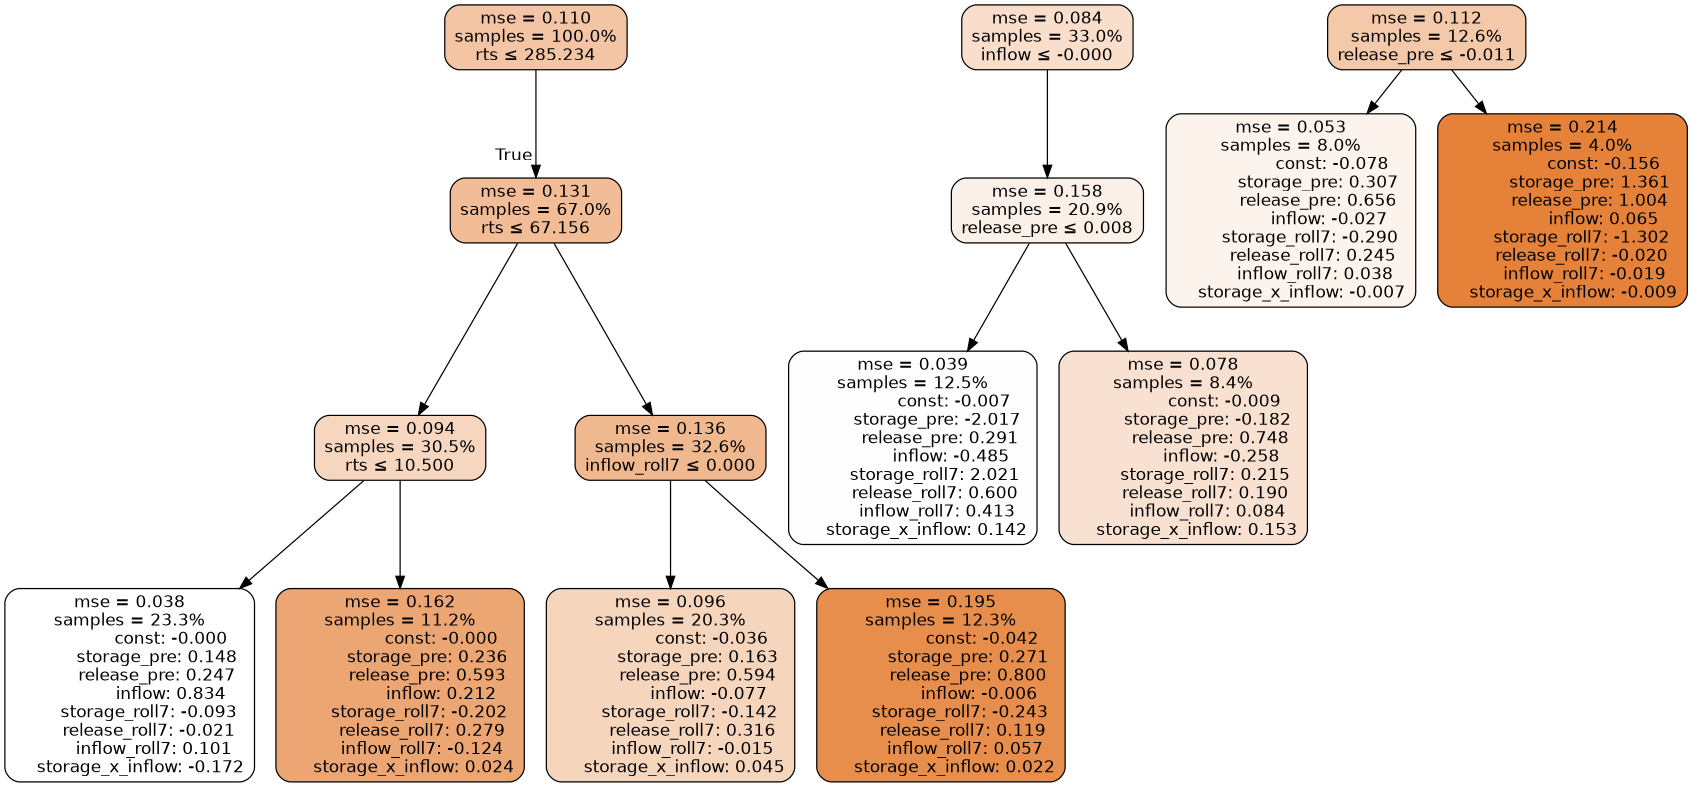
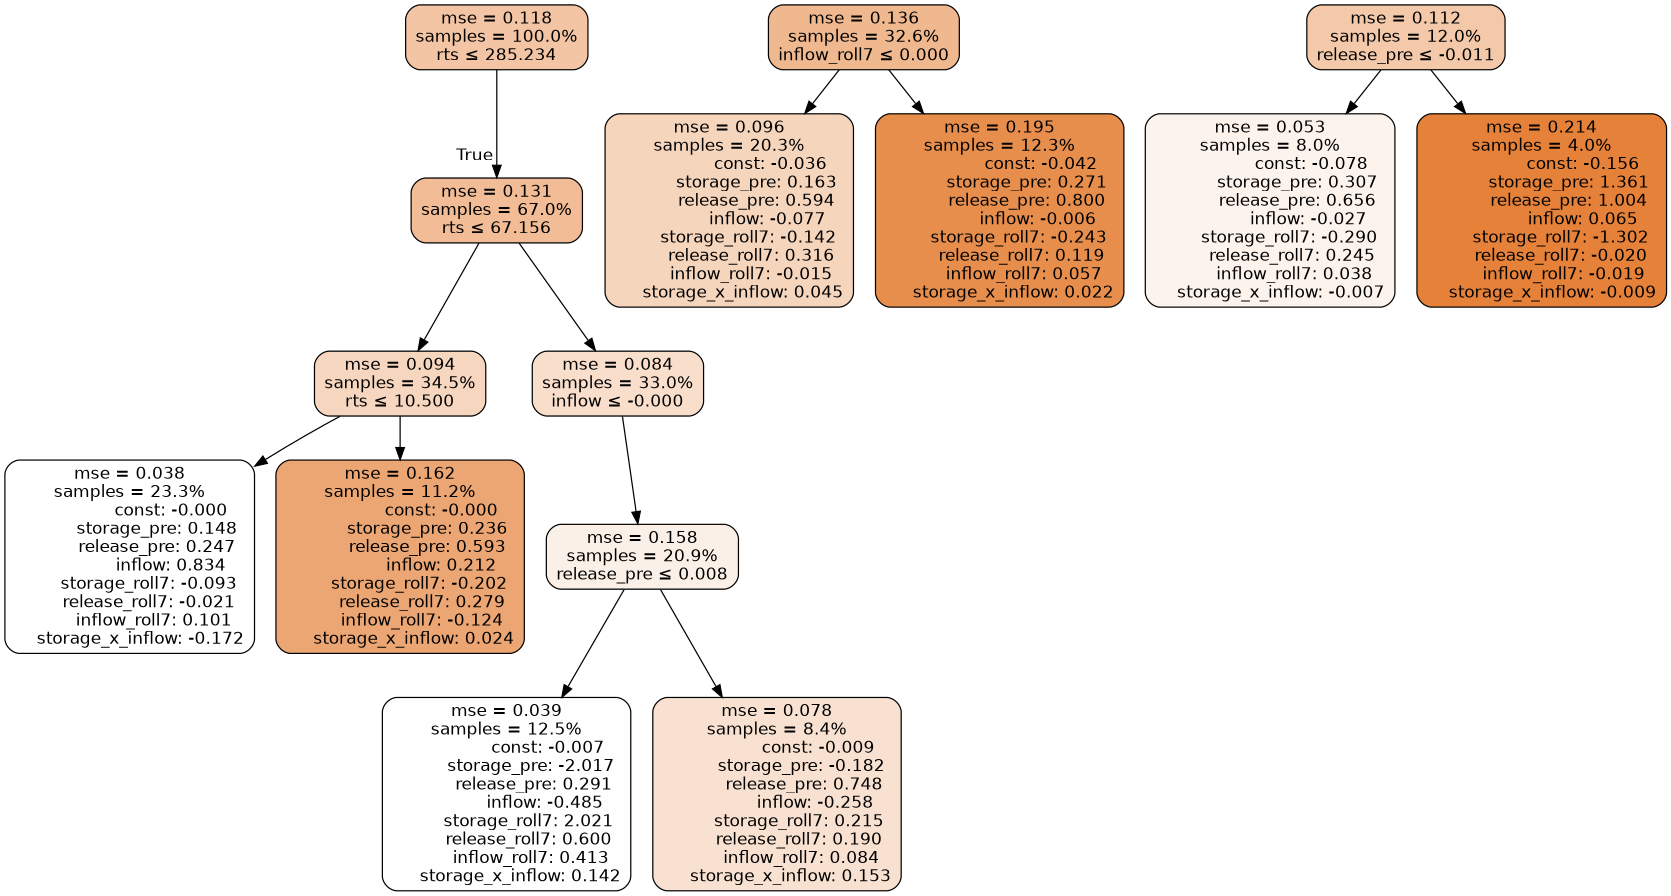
(536, 37) -> (497, 37)
(1427, 37) -> (1406, 37)
(600, 324) -> (554, 292)
(400, 448) -> (400, 384)
